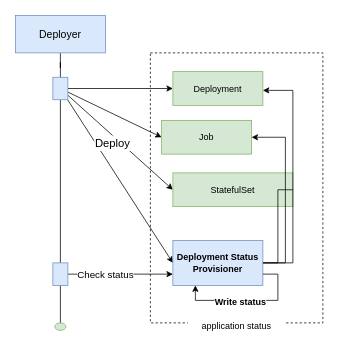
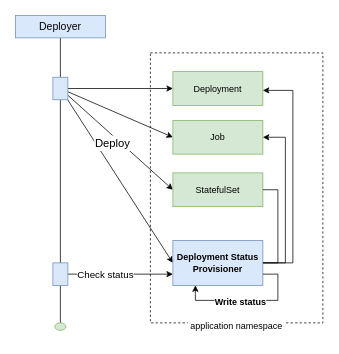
(60, 34) -> (60, 27)
(207, 137) -> (218, 137)
(233, 190) -> (218, 190)
(237, 327) -> (237, 327)
